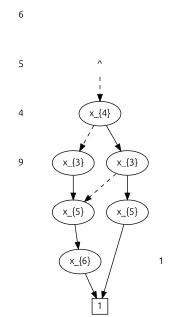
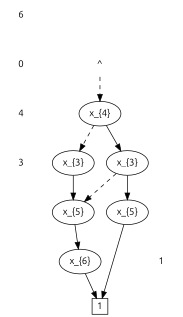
(21, 64) -> (21, 64)
(21, 163) -> (21, 163)
